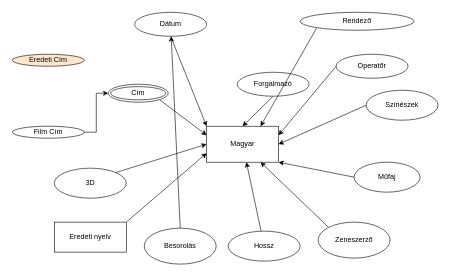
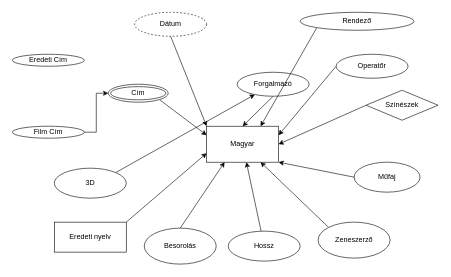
(171, 24) -> (171, 24)
(48, 60) -> (48, 60)
(402, 105) -> (402, 105)
(175, 108) -> (202, 196)
(160, 159) -> (184, 134)
